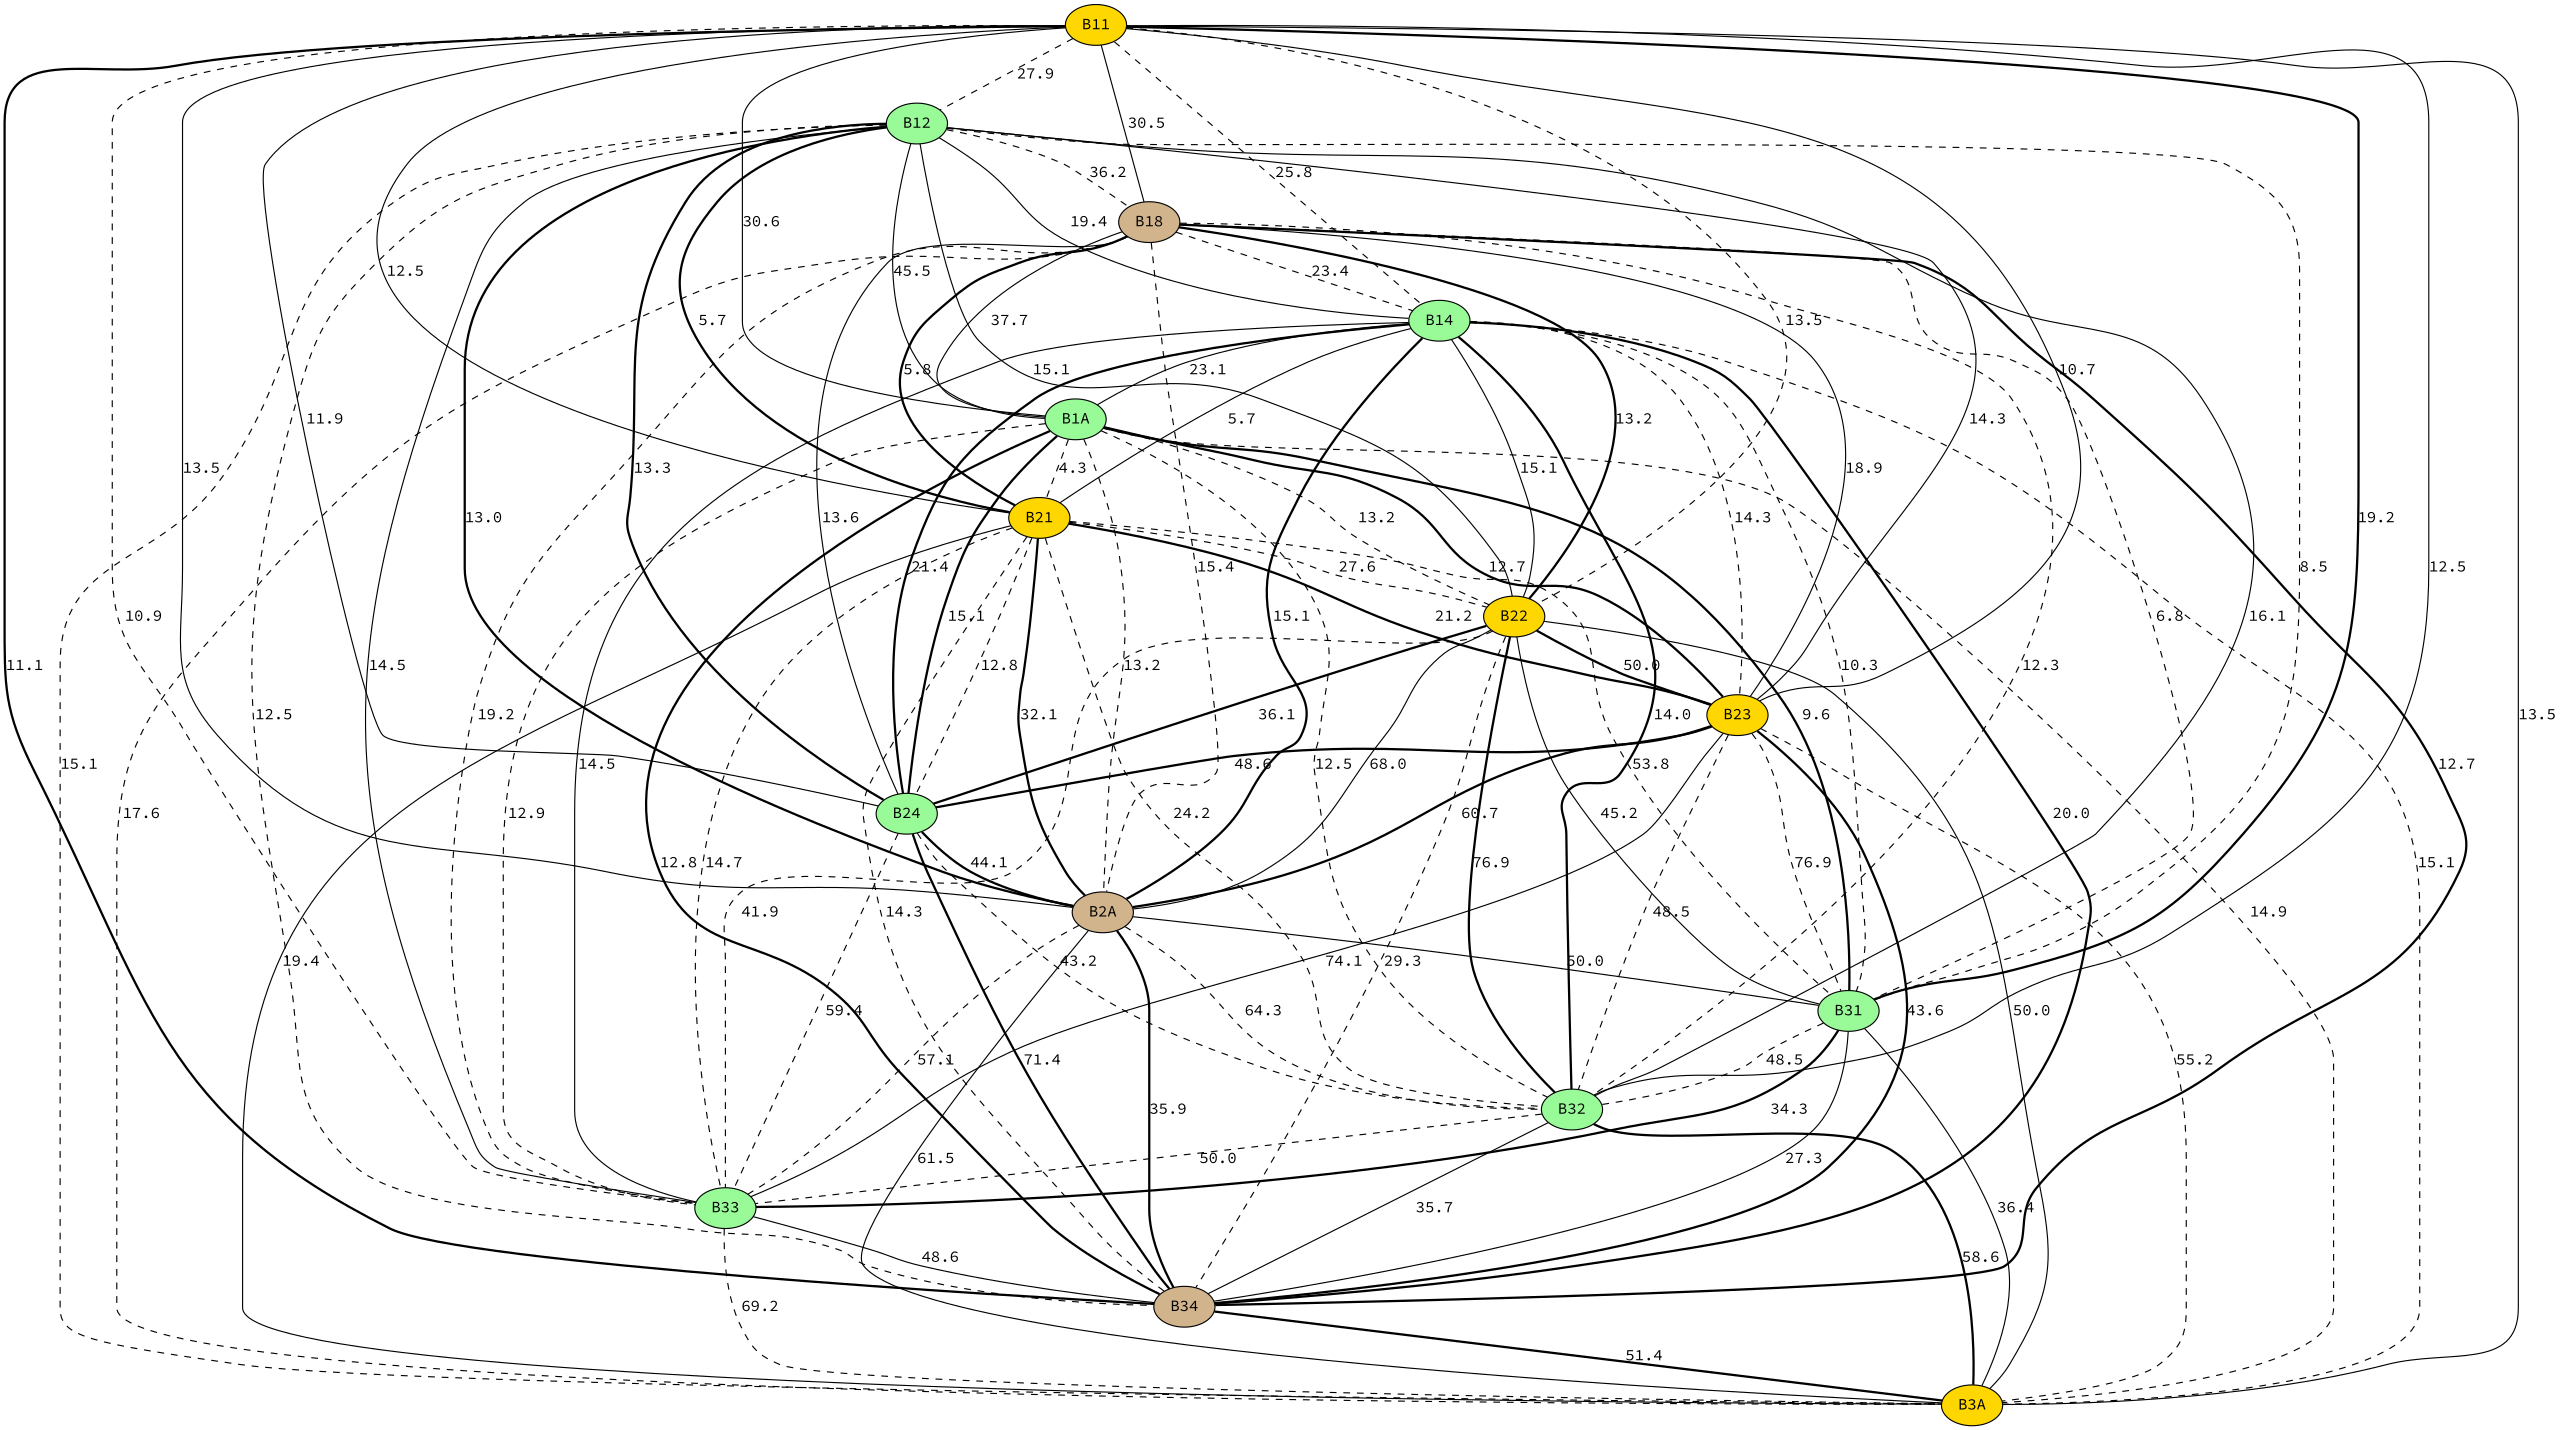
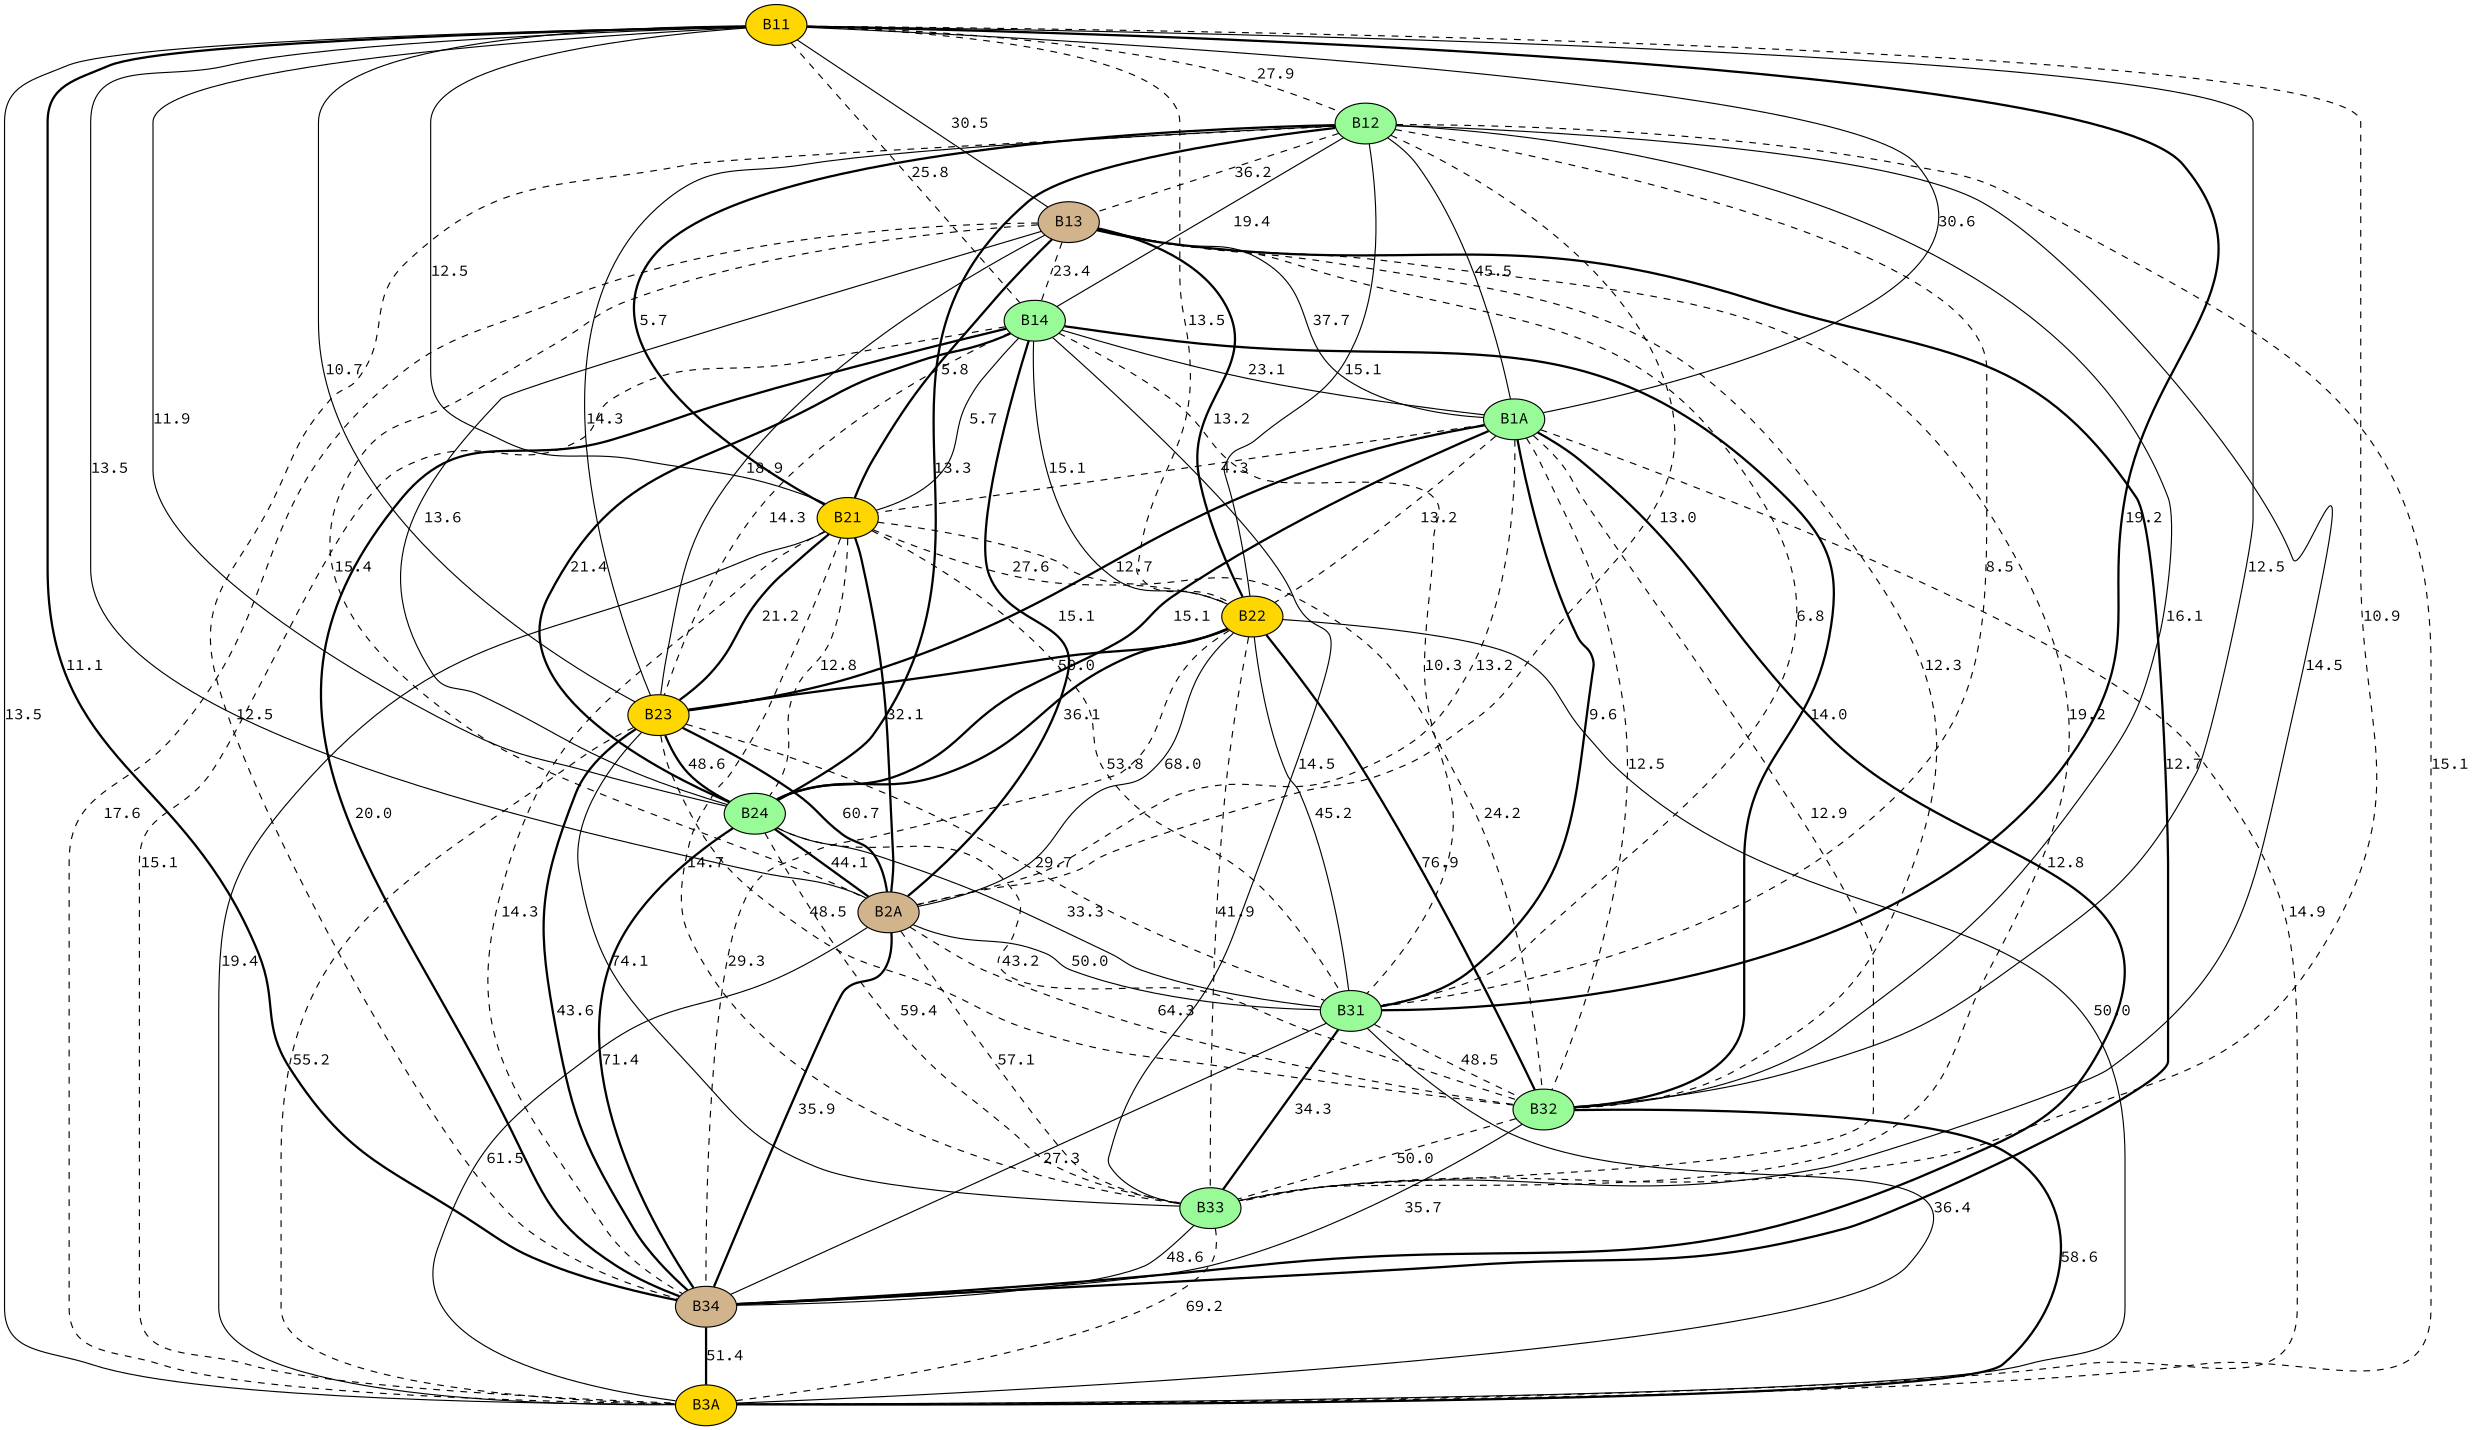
(1149, 222) -> (1069, 222)
(465, 564) -> (1540, 648)
(1813, 863) -> (1054, 863)
none -> (1048, 924)
